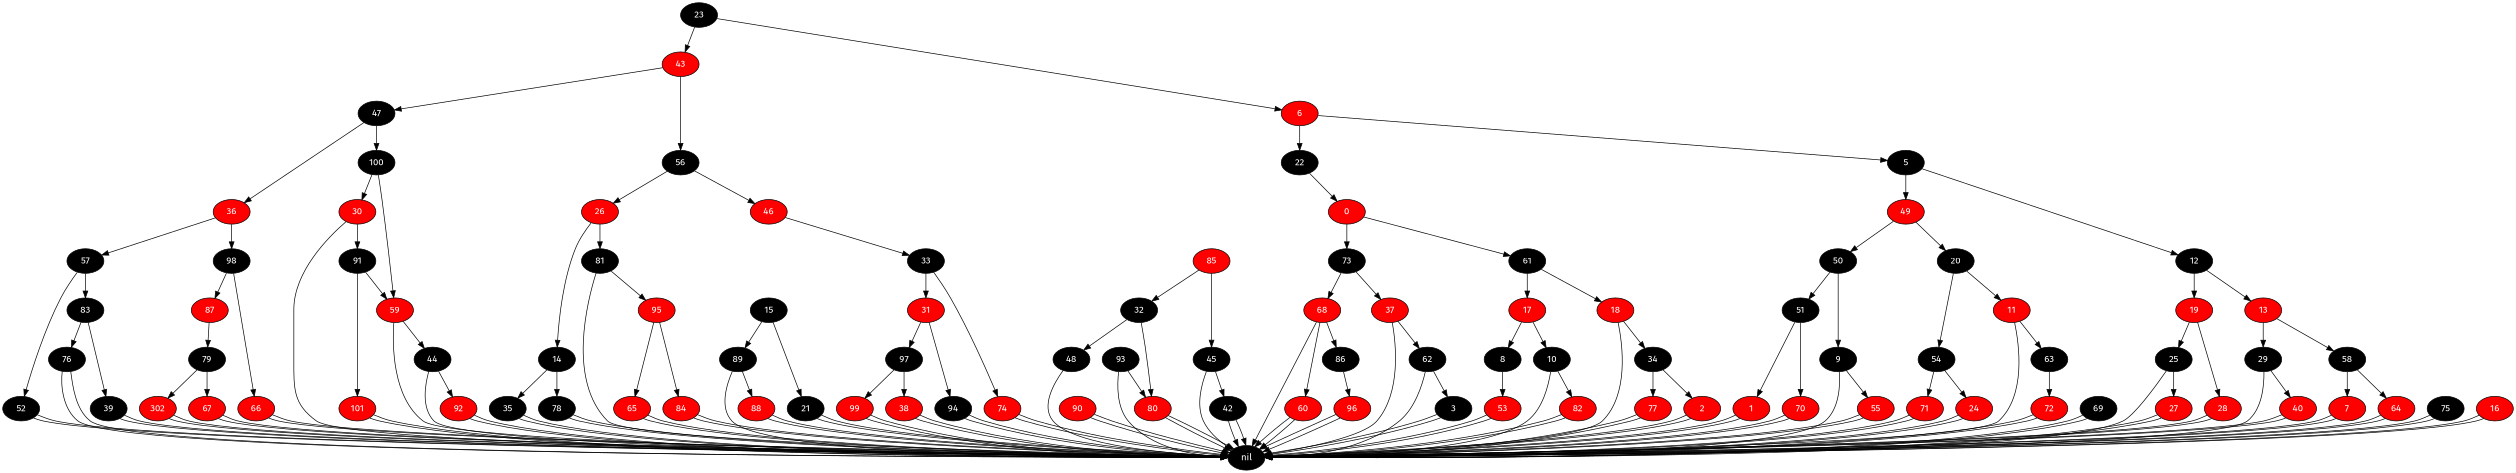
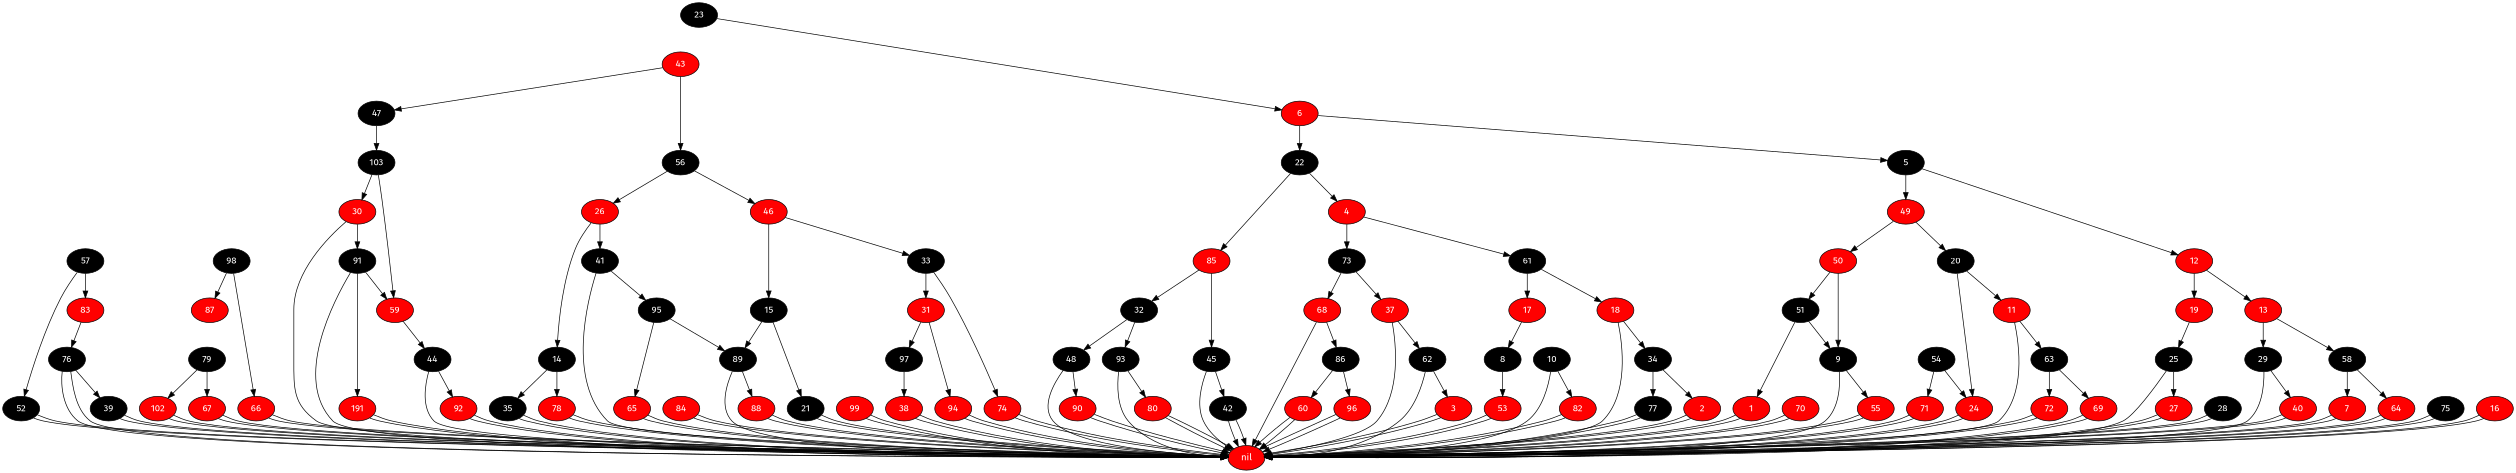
(691, 36) -> none
(377, 163) -> (377, 163)
none -> (1258, 209)
(232, 212) -> none
(1347, 212) -> (1347, 212)
none -> (769, 258)
(600, 261) -> (600, 261)
(1838, 261) -> (1838, 261)
(2194, 261) -> (2194, 261)
(1947, 307) -> (1964, 331)
(85, 310) -> (85, 310)
(657, 310) -> (657, 310)
(209, 331) -> none
(1538, 332) -> none
(96, 356) -> (86, 381)
(668, 356) -> (694, 333)
(1146, 356) -> (1131, 331)
(1313, 356) -> (1324, 381)
(1801, 356) -> (1817, 332)
(2208, 356) -> none
none -> (1074, 380)
(882, 382) -> none
none -> (2071, 382)
(158, 409) -> (158, 409)
(357, 409) -> (357, 409)
(557, 409) -> (557, 409)
(953, 409) -> (953, 409)
(1453, 409) -> (1453, 409)
(1653, 409) -> (1653, 409)
(2099, 409) -> (2099, 409)
(2223, 409) -> (2223, 409)
(768, 447) -> (696, 450)
(1246, 458) -> (1246, 458)
